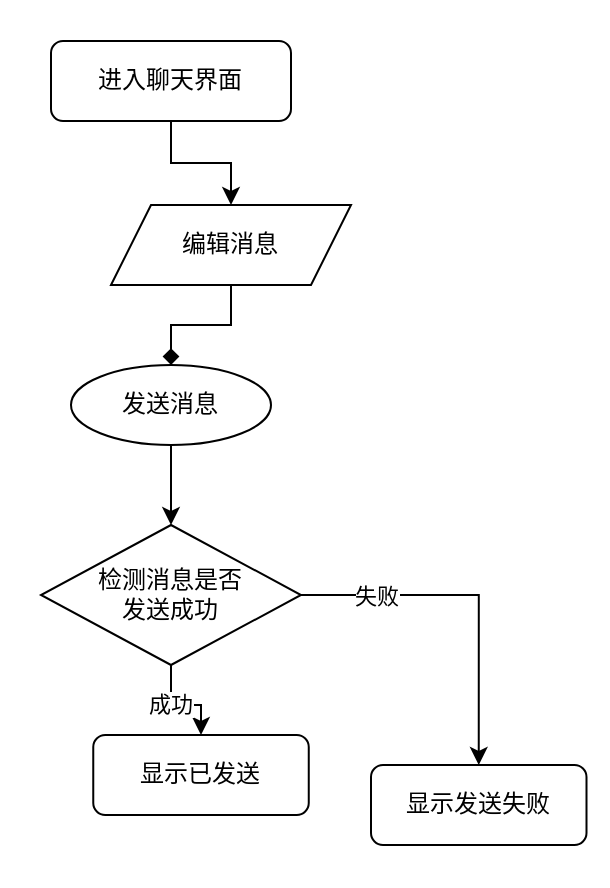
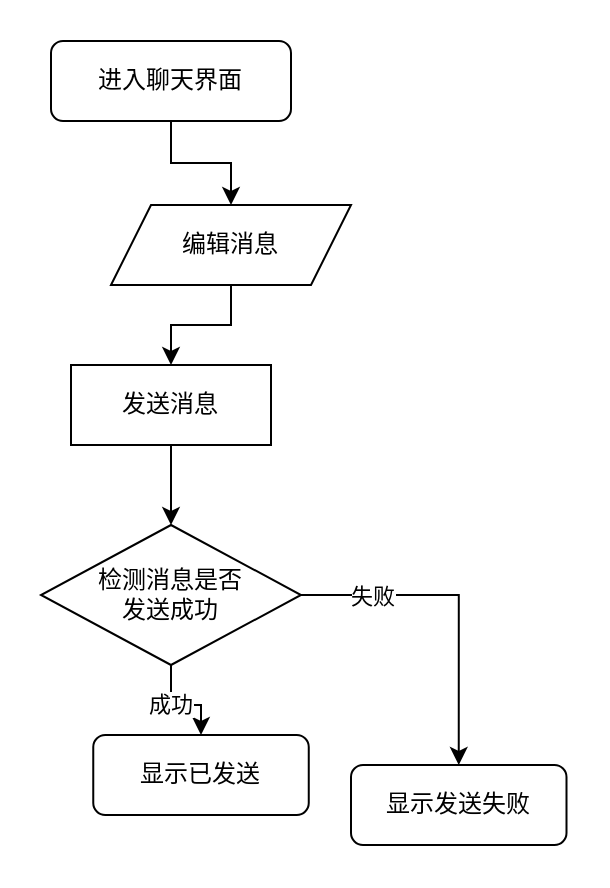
(171, 349) -> (171, 350)
(171, 405) -> (171, 405)
(479, 805) -> (459, 805)
